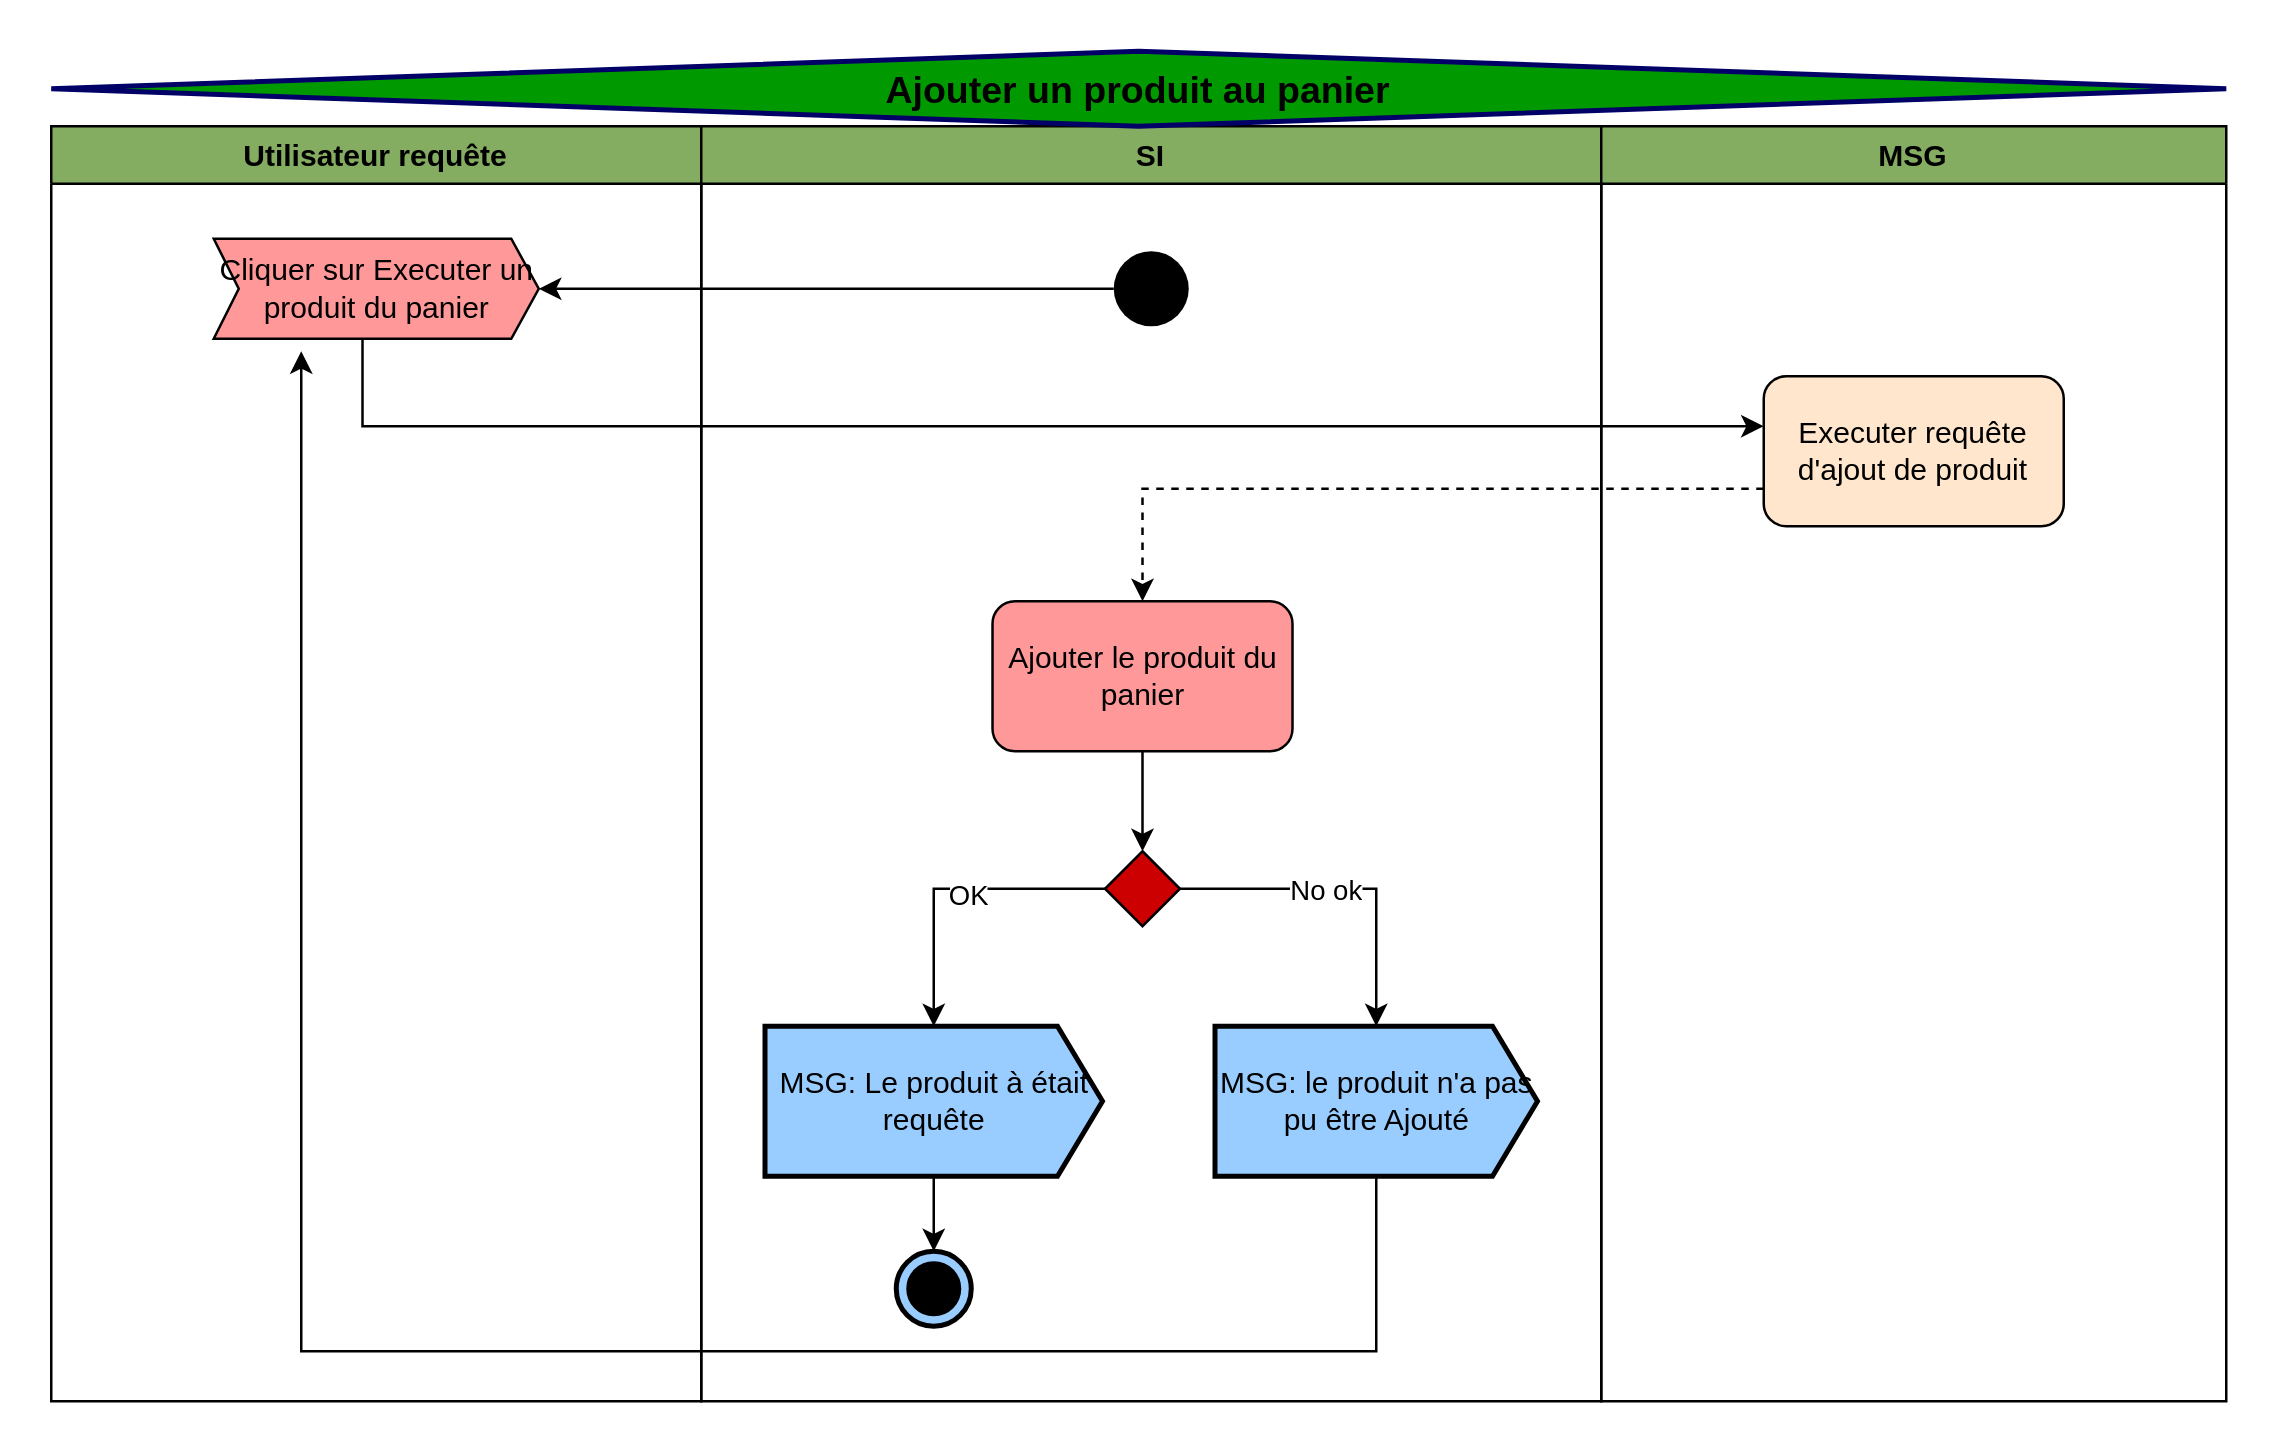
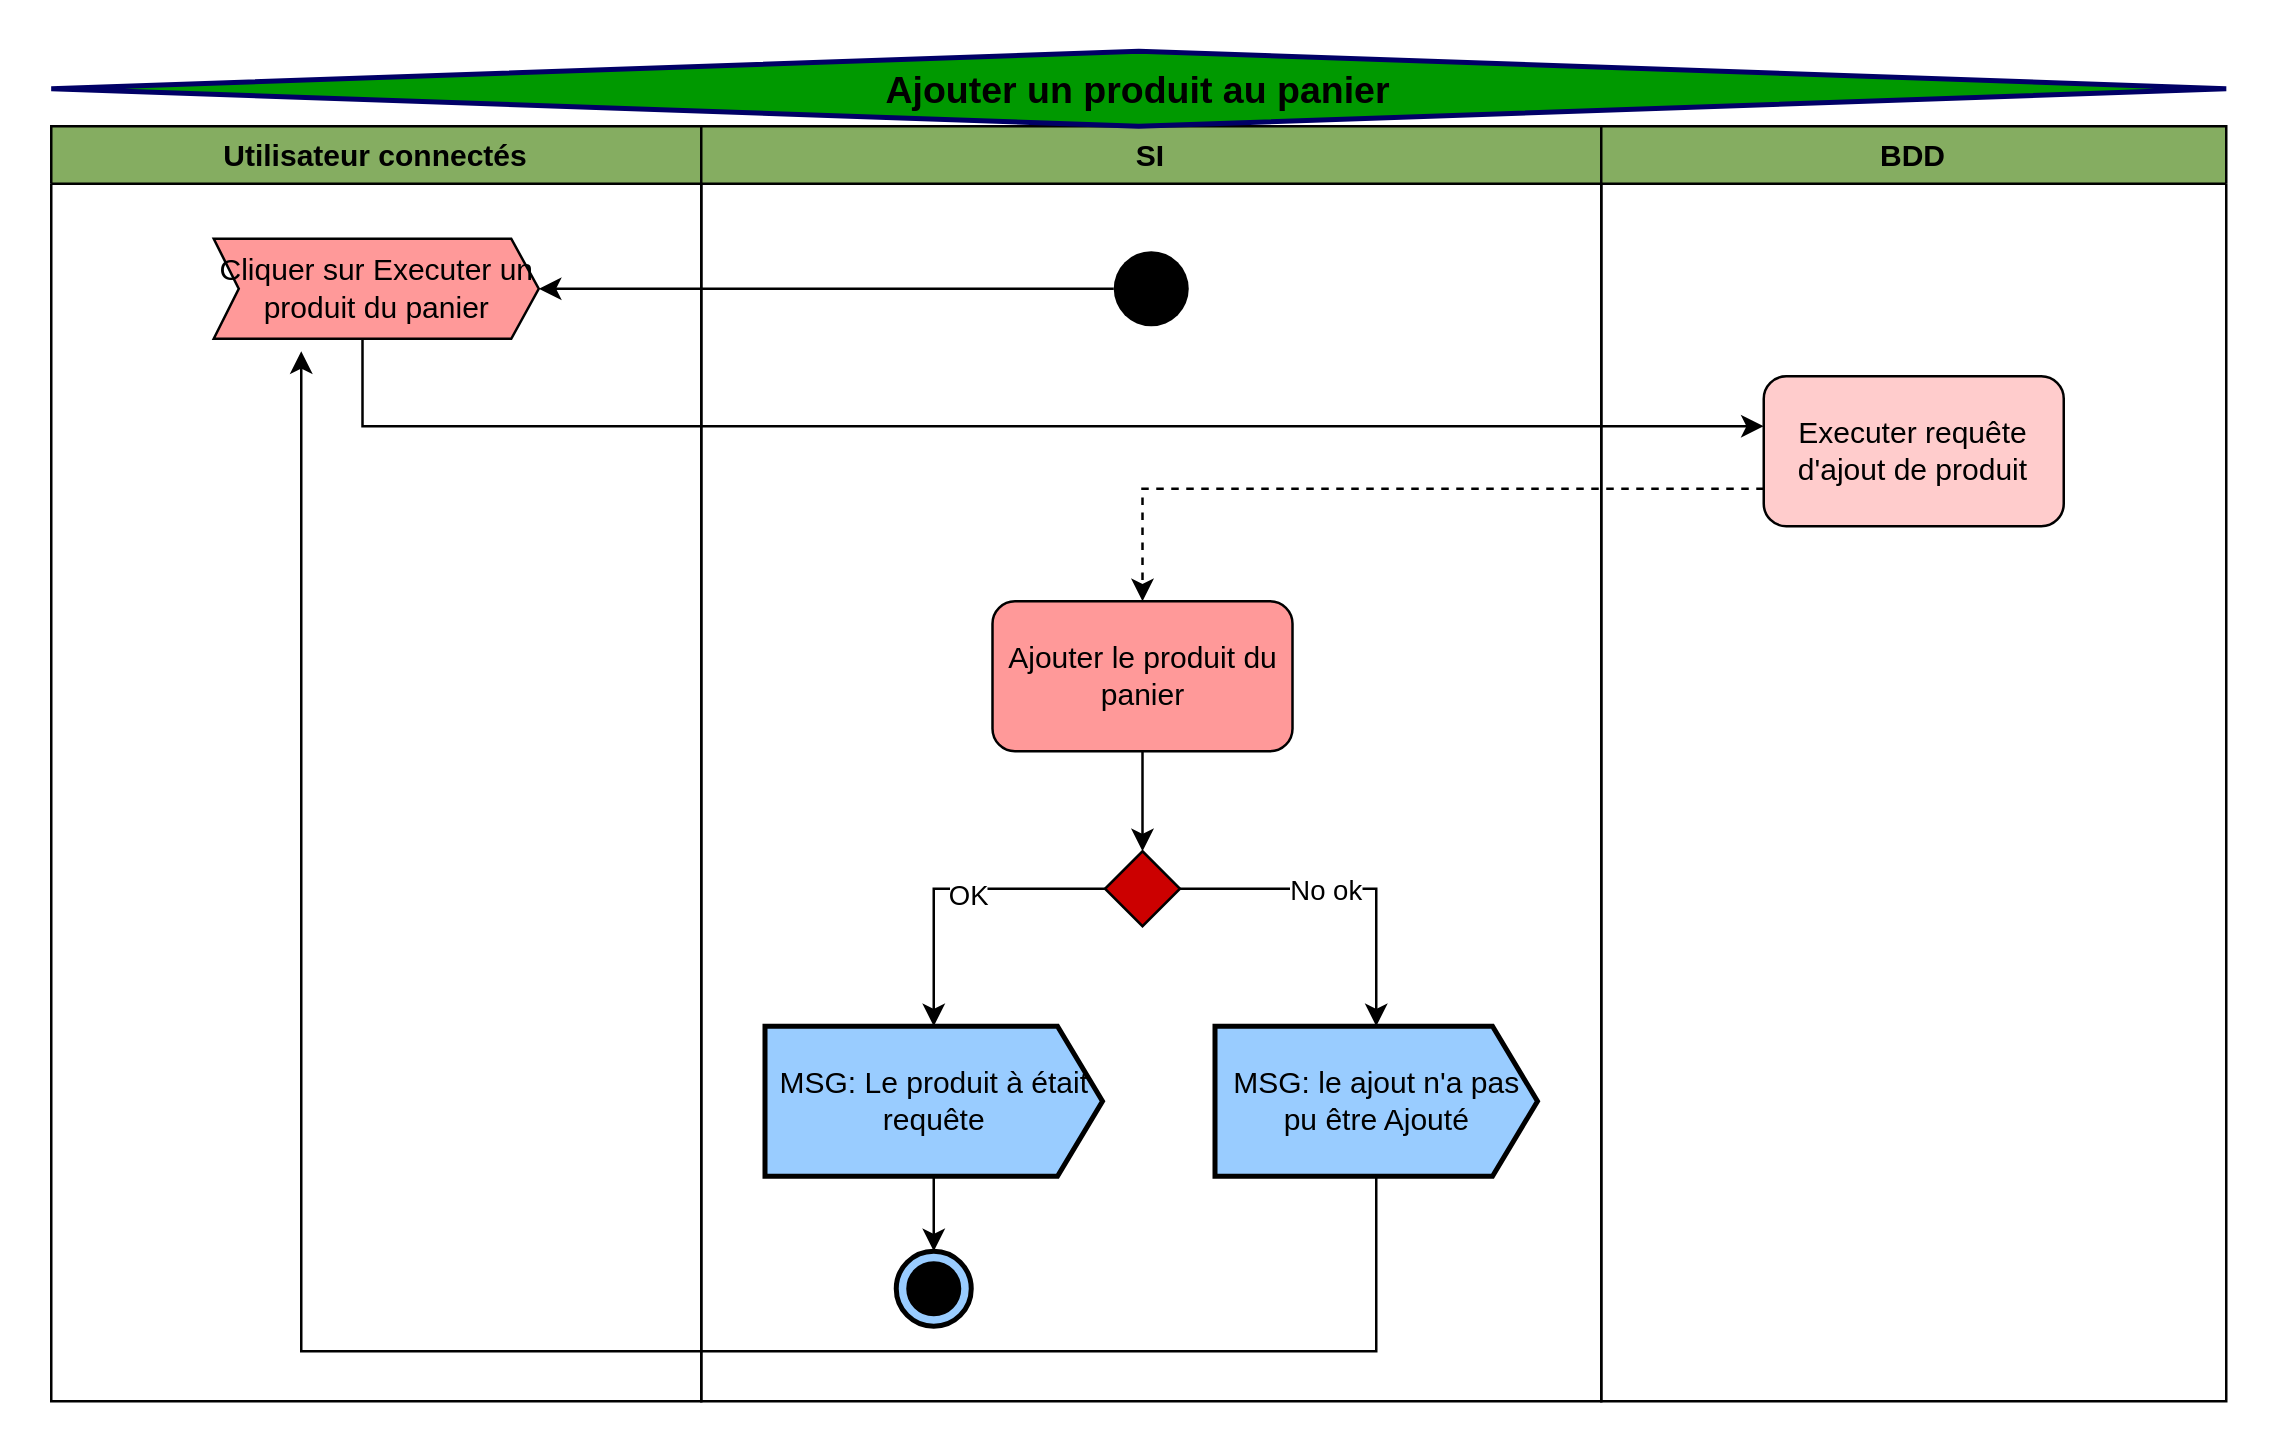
(375, 156) -> (375, 156)
(1913, 156) -> (1913, 156)
(1914, 451) -> (1914, 451)
(1378, 1101) -> (1378, 1101)
